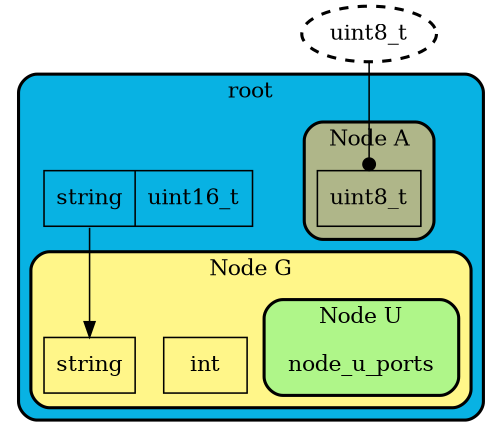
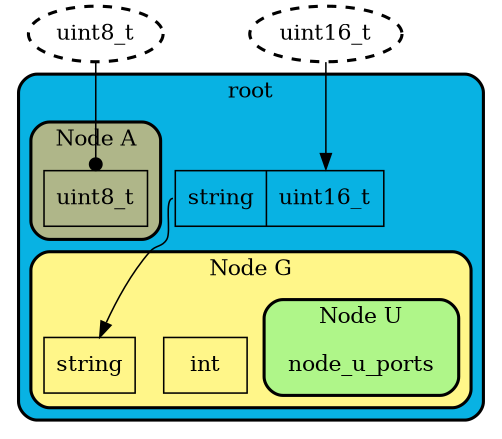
none -> (326, 34)
